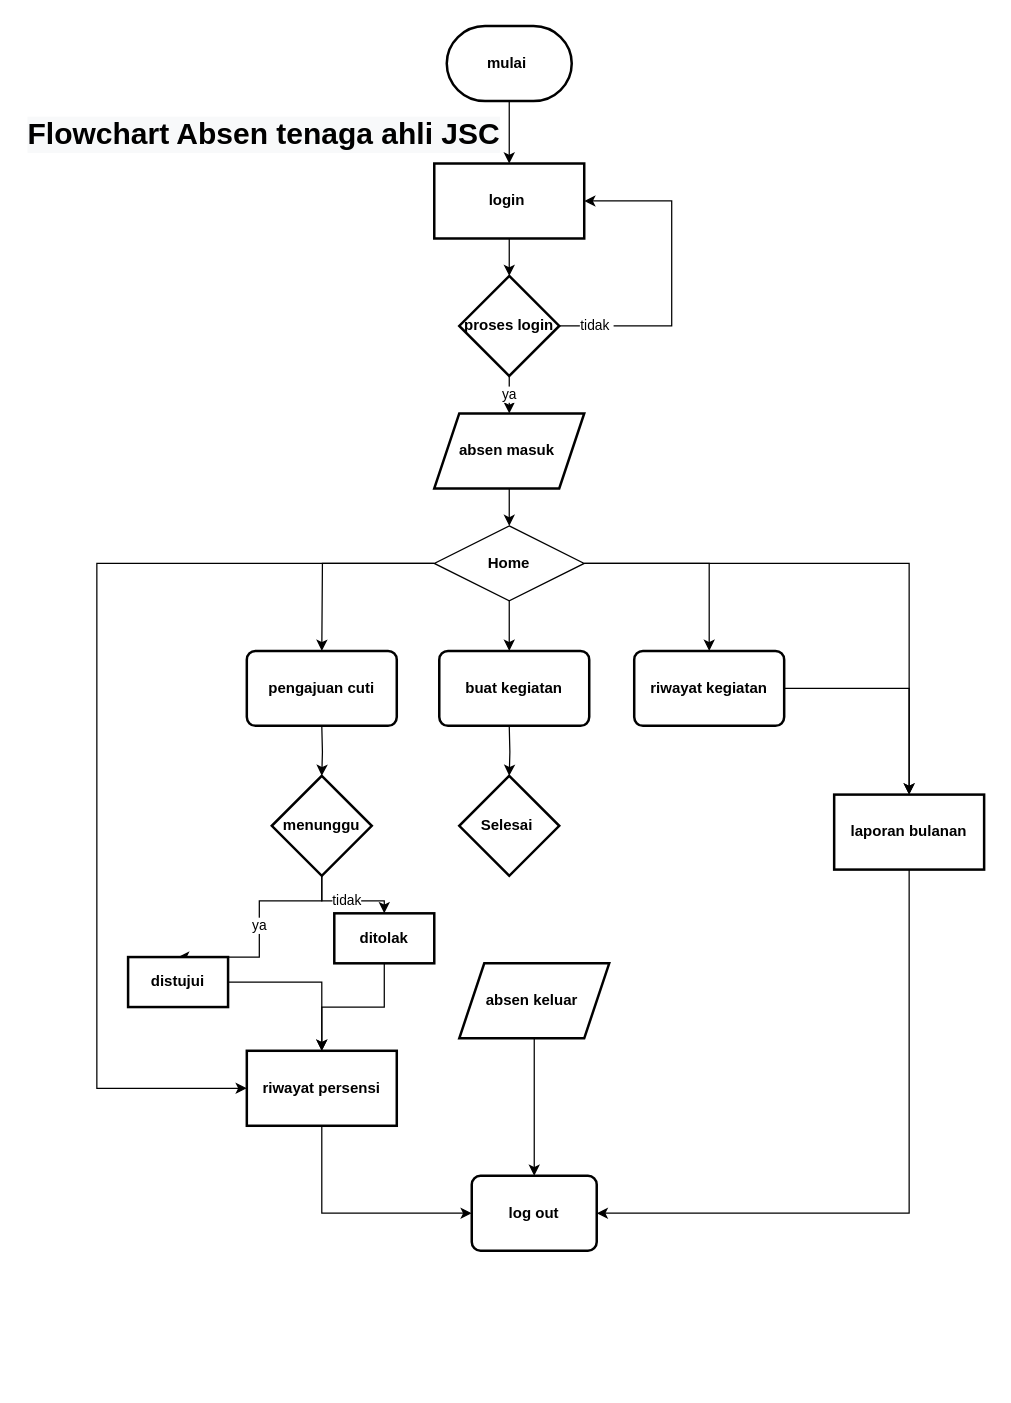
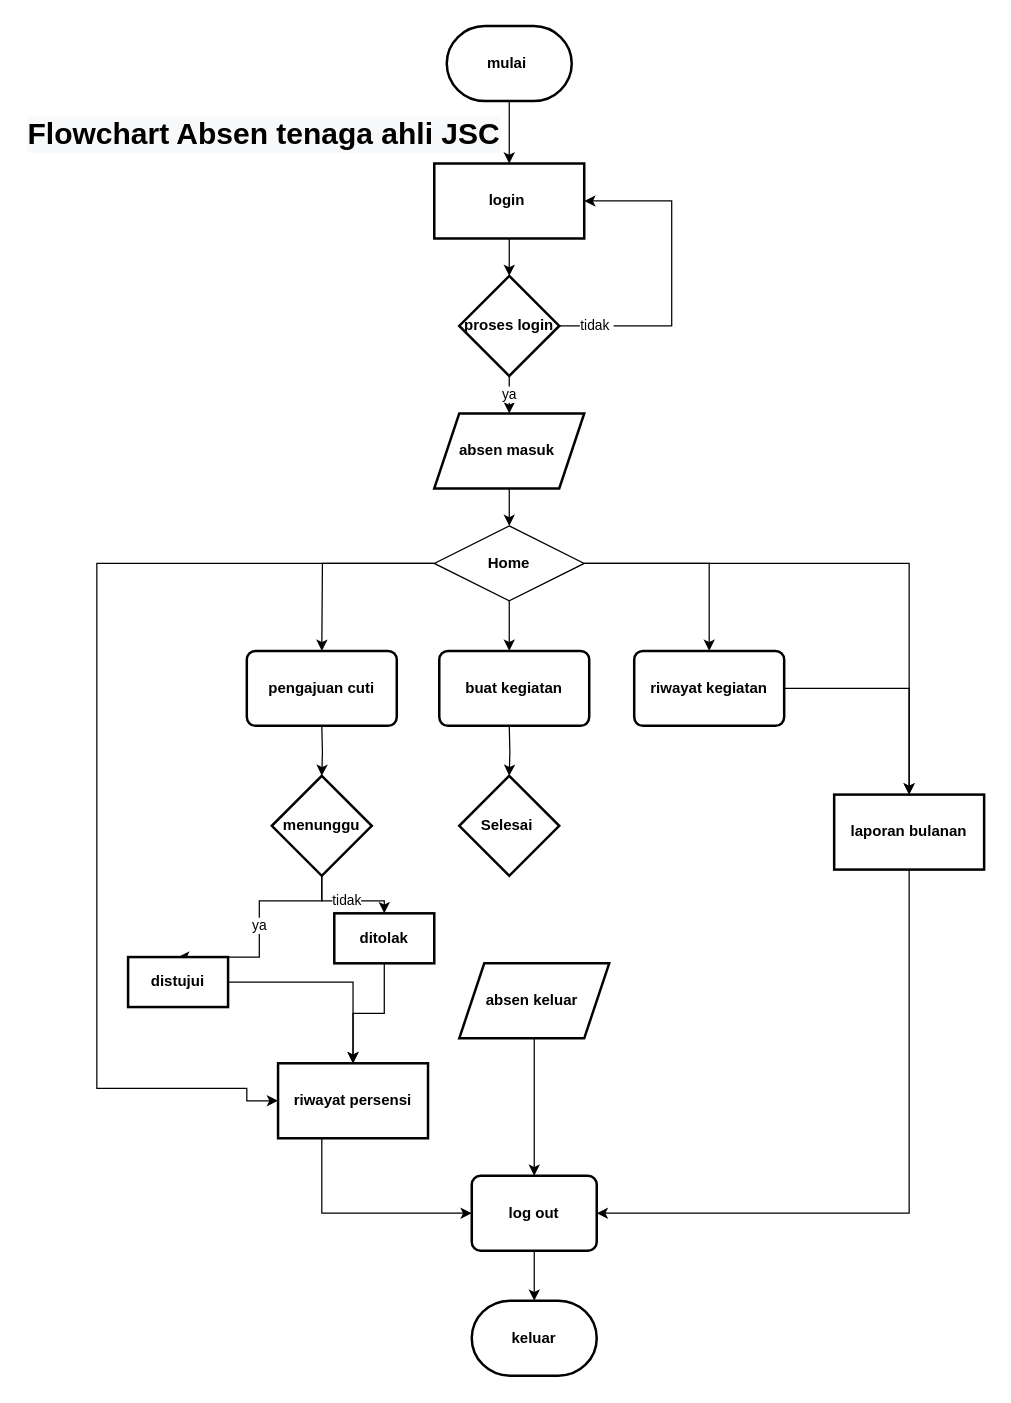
(322, 1088) -> (353, 1101)
none -> (534, 1272)
none -> (534, 1338)
